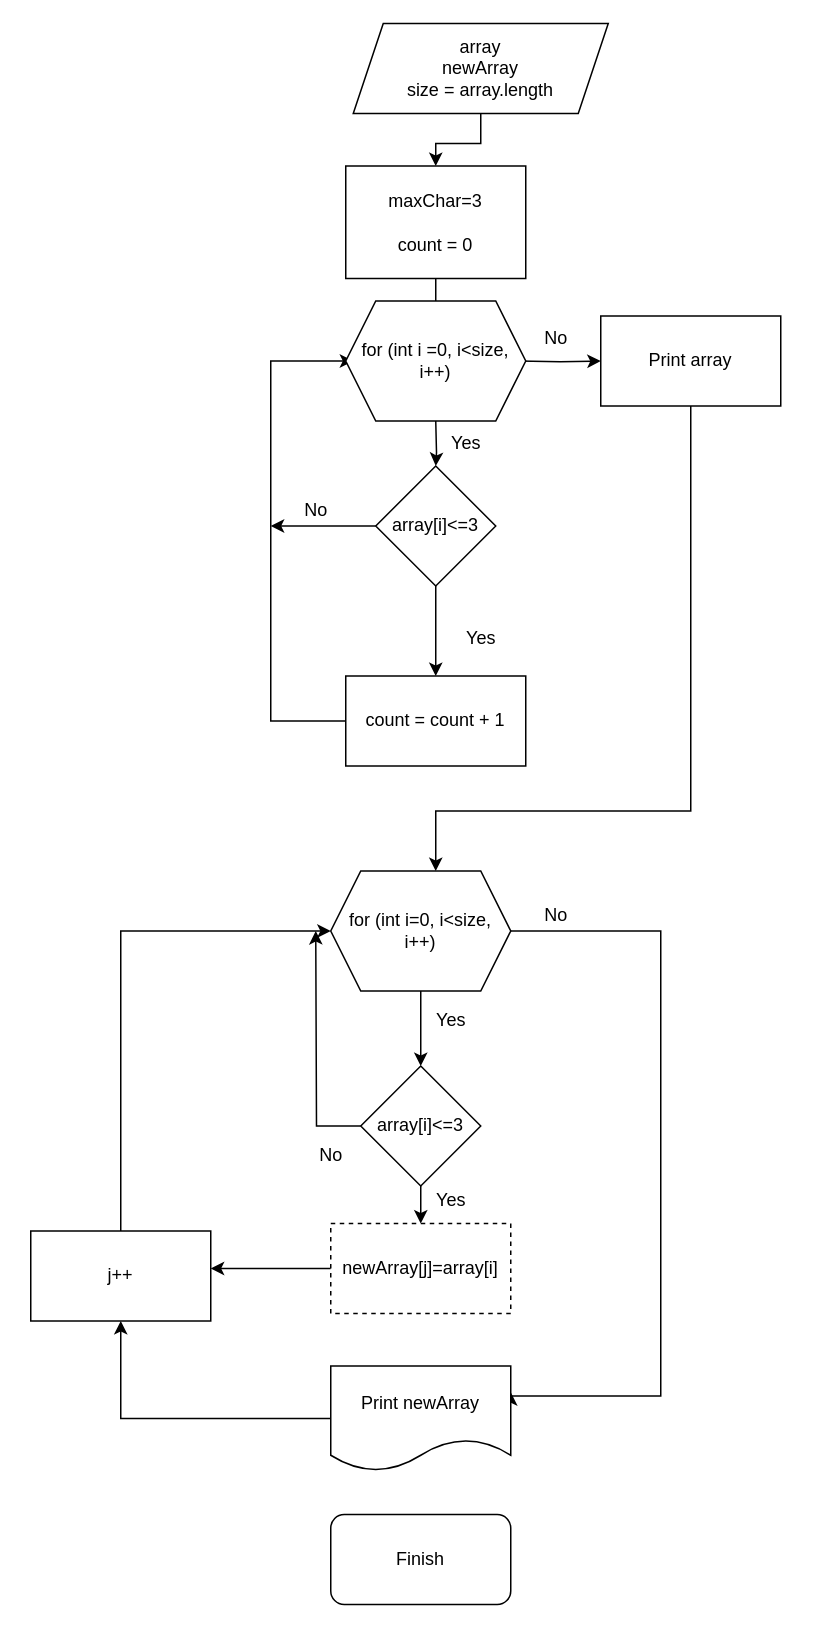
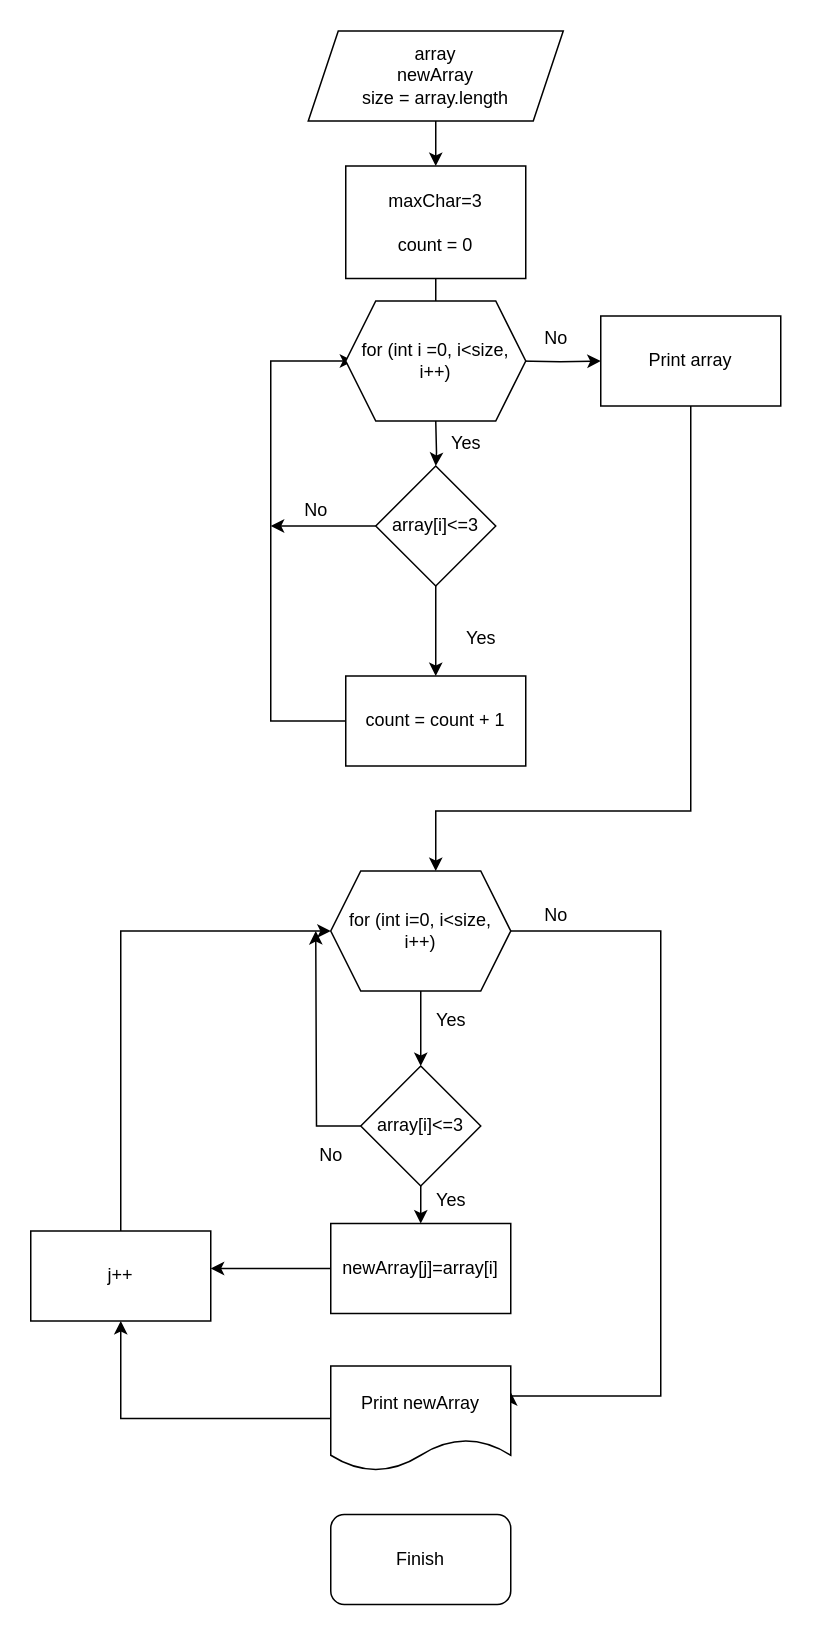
(481, 68) -> (436, 76)
(421, 1268) -> (421, 1268)
